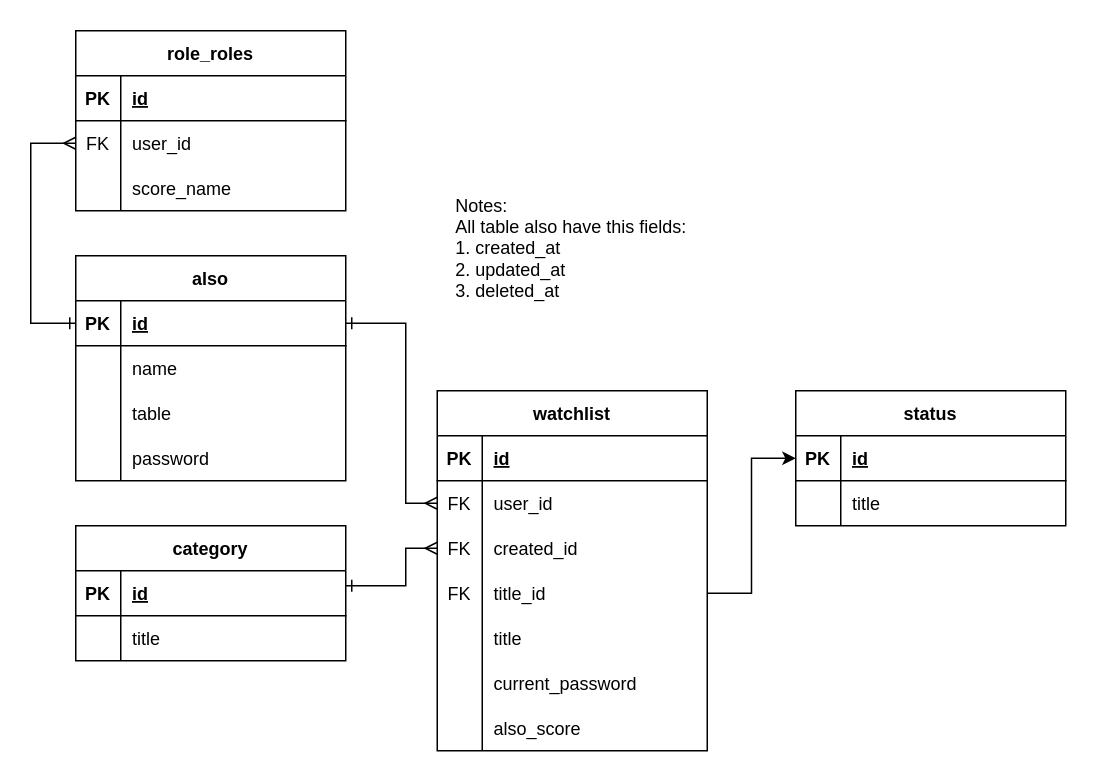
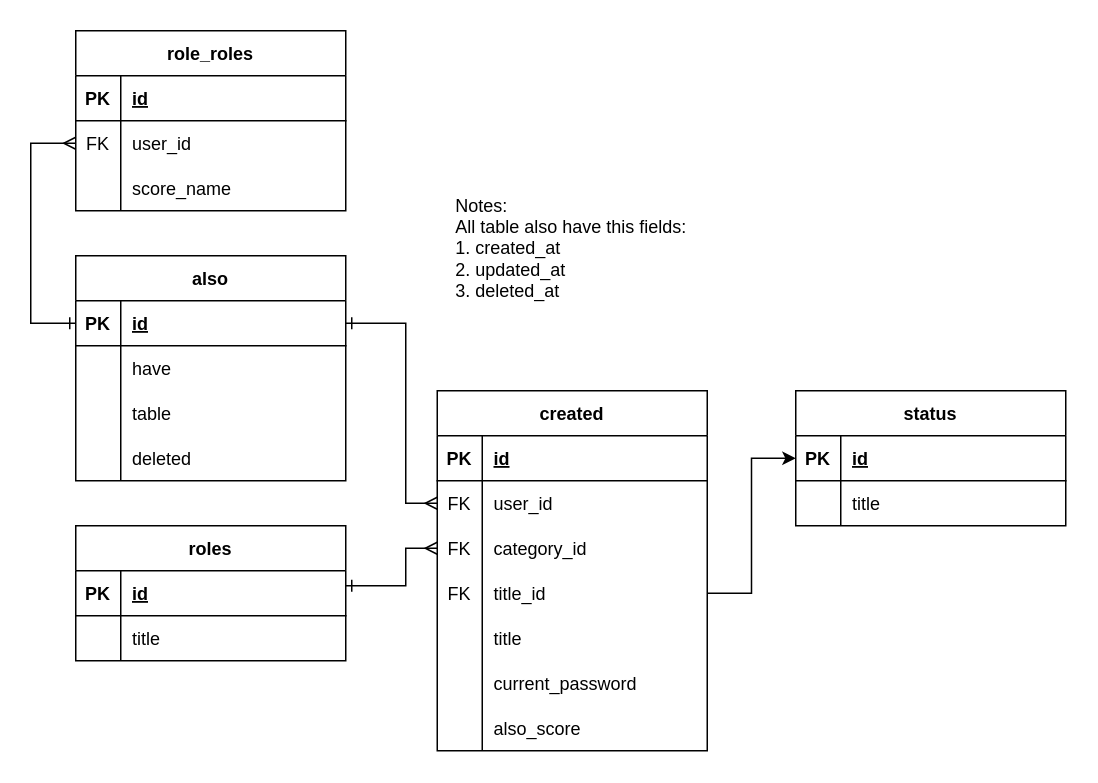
(152, 369) -> (152, 369)
(572, 414) -> (572, 414)
(172, 459) -> (165, 459)
(210, 549) -> (210, 549)
(542, 549) -> (547, 549)
